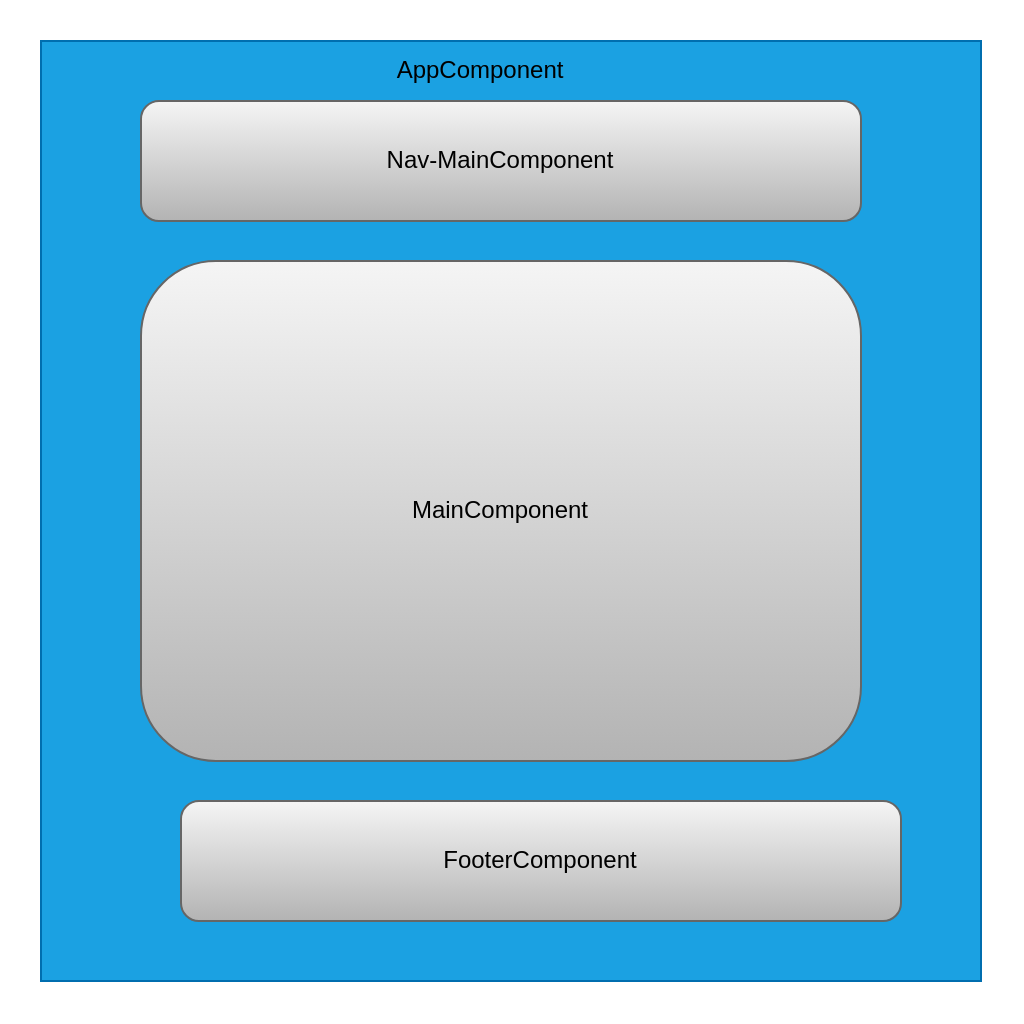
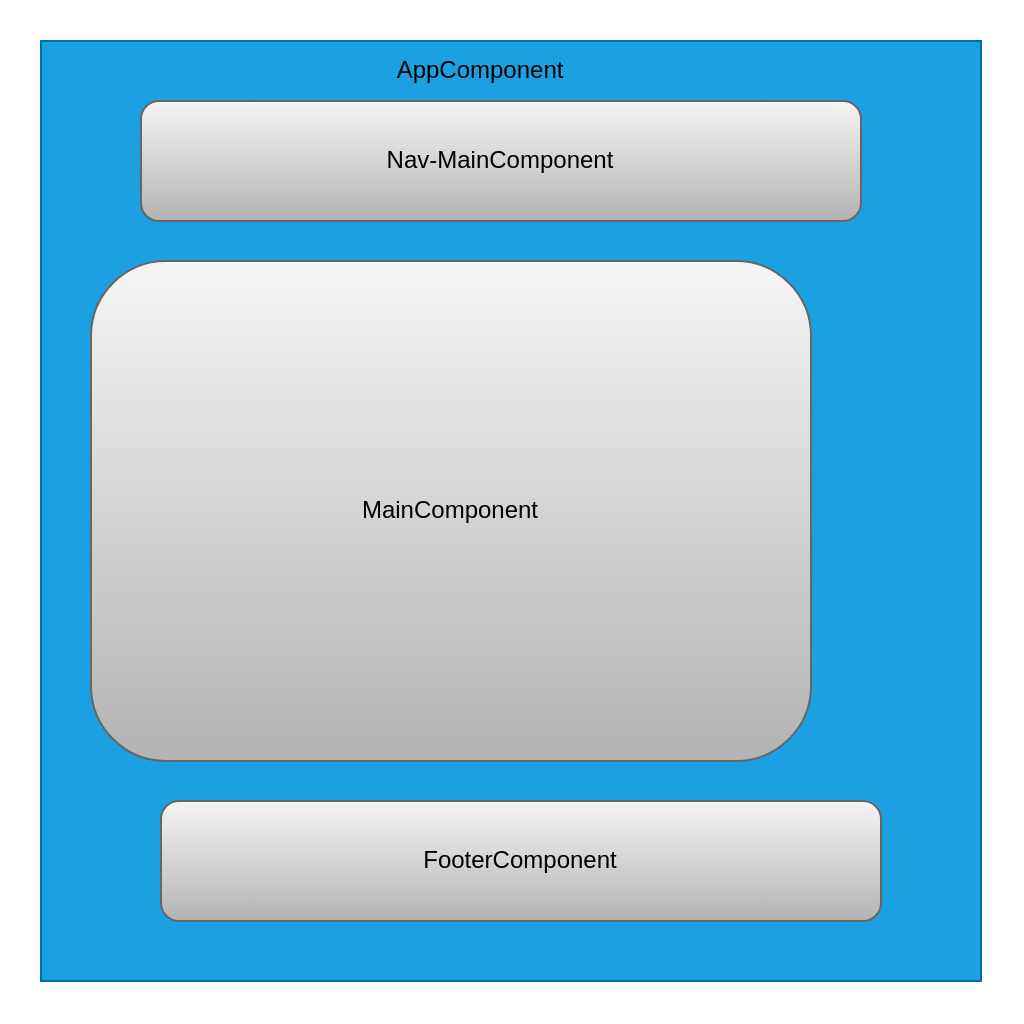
(501, 511) -> (451, 511)
(541, 861) -> (521, 861)
